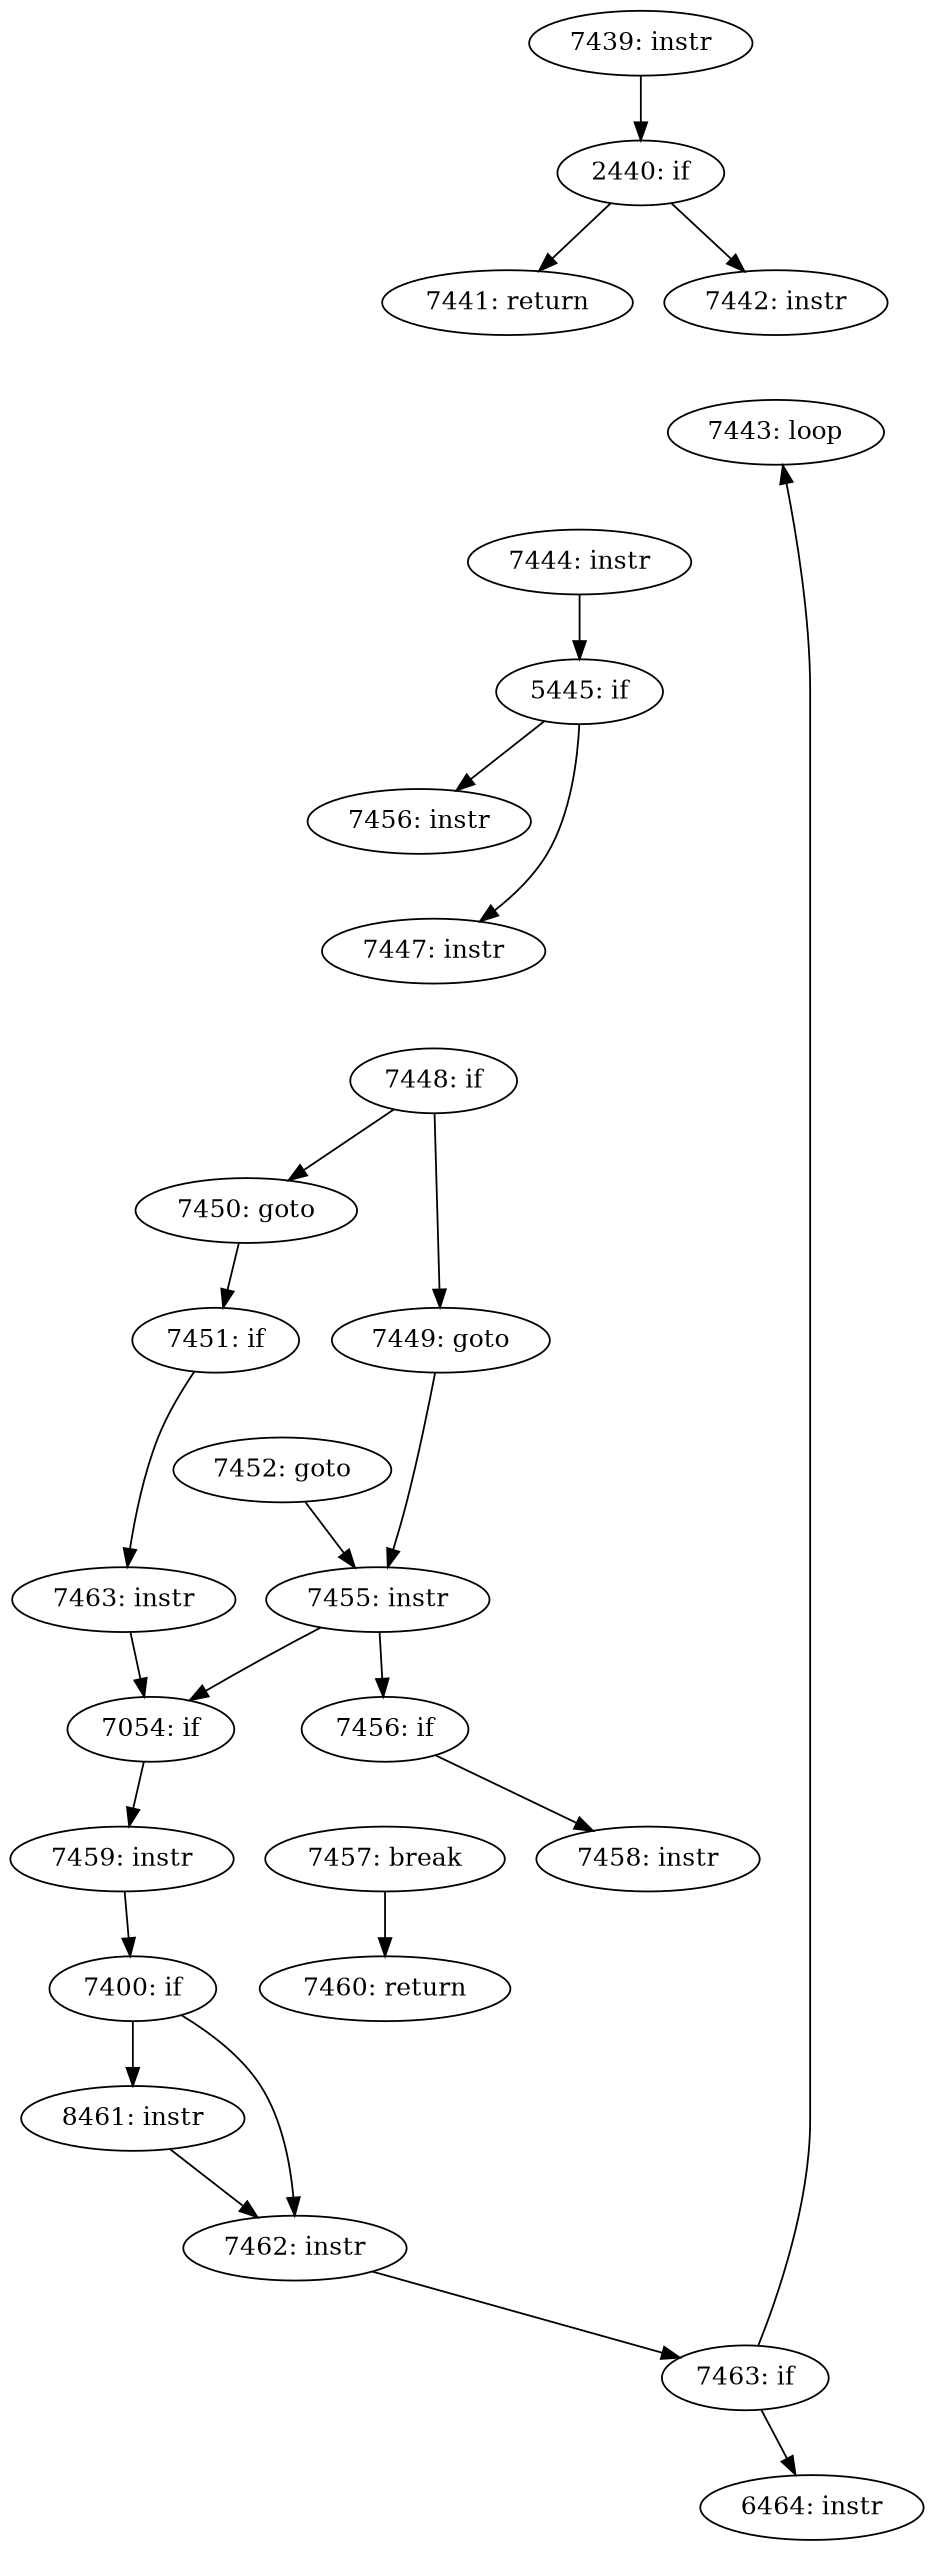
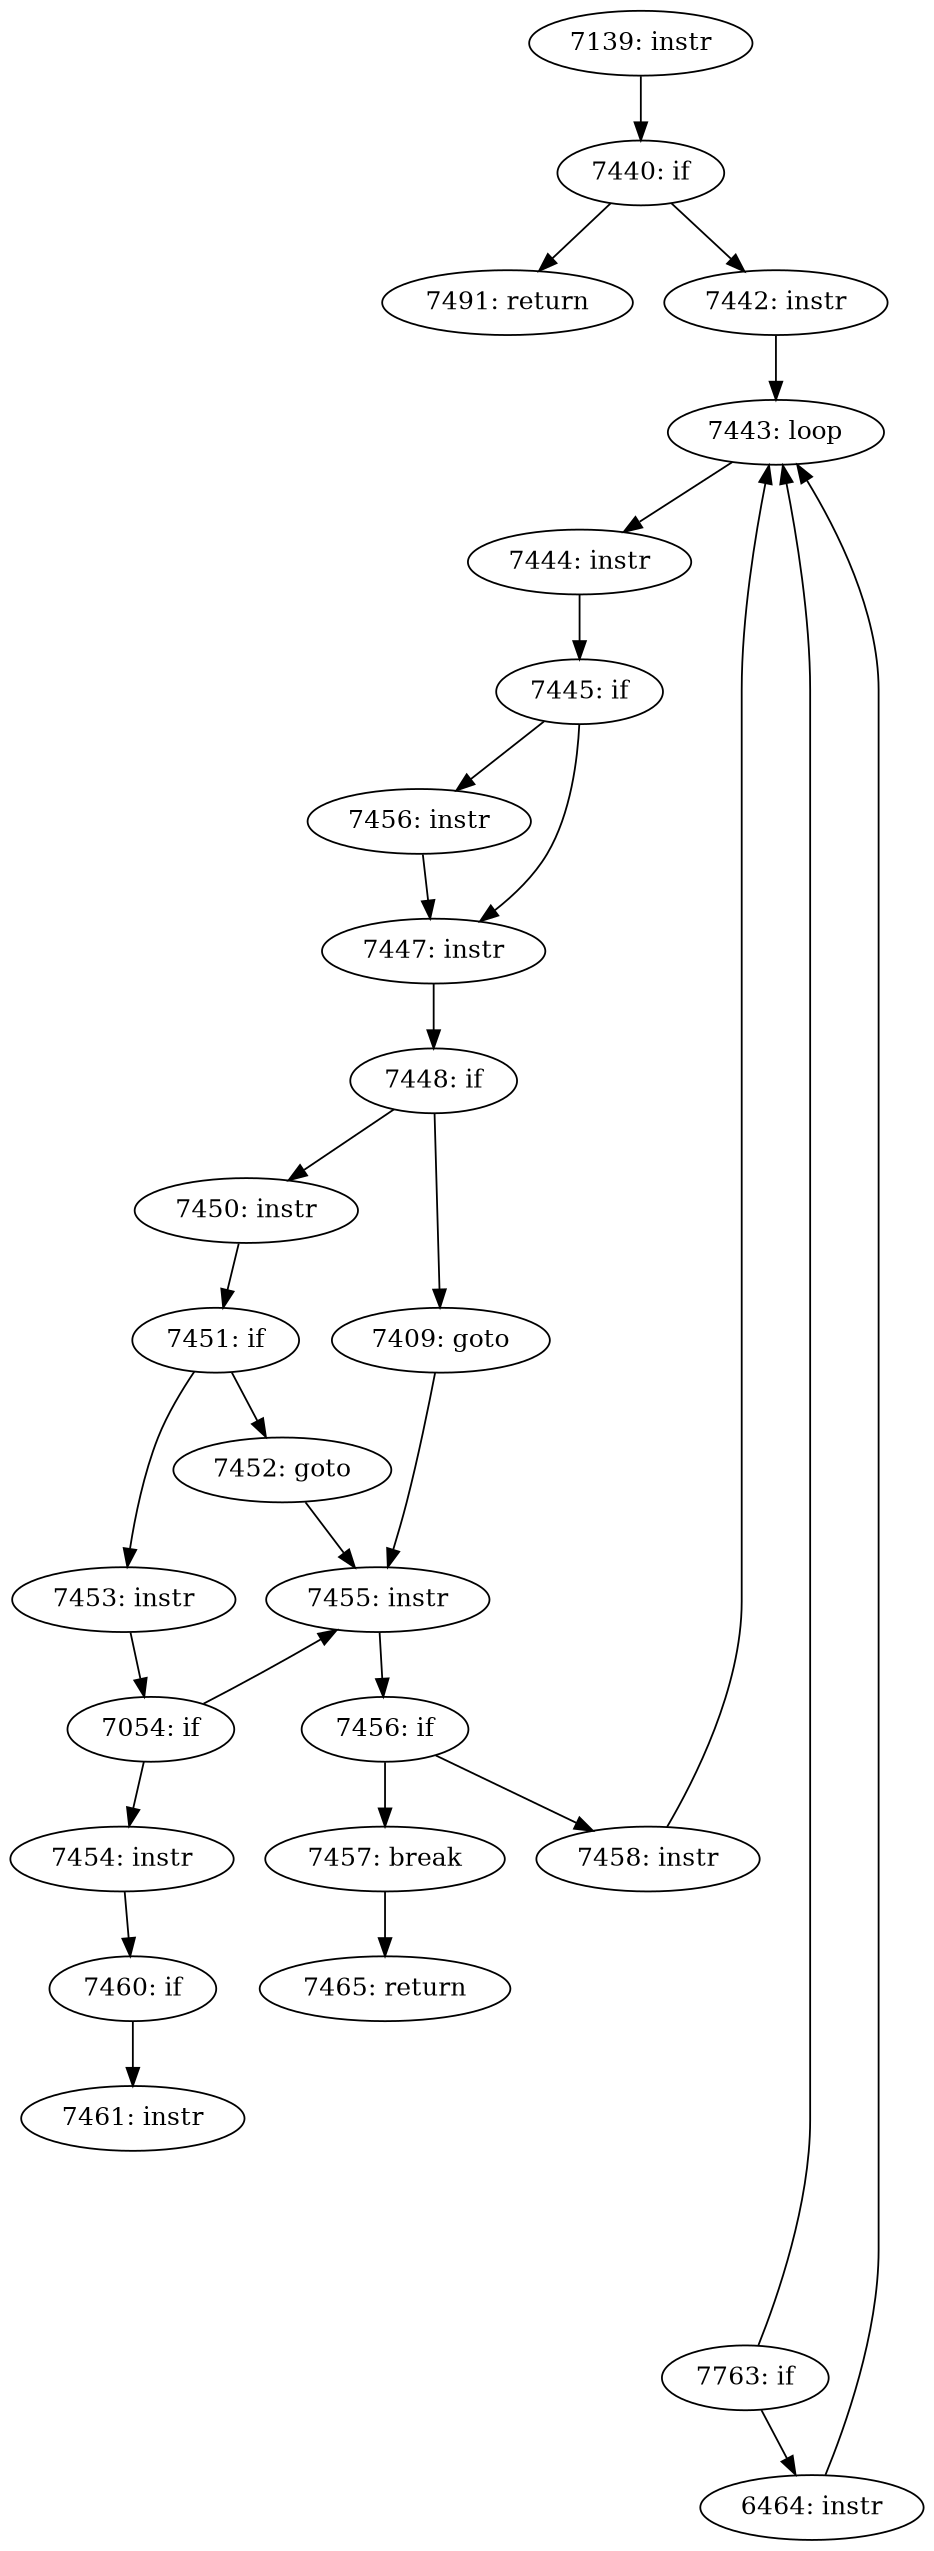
(641, 43) -> (641, 43)
(641, 173) -> (641, 173)
(508, 303) -> (508, 303)
none -> (776, 359)
none -> (686, 492)
(580, 692) -> (580, 692)
none -> (425, 877)
none -> (434, 1007)
none -> (742, 1162)
(246, 1211) -> (246, 1211)
(441, 1340) -> (441, 1340)
none -> (245, 1397)
none -> (879, 1474)
(124, 1600) -> (124, 1600)
(263, 1659) -> (263, 1672)
none -> (385, 1785)
(122, 1859) -> (122, 1859)
(133, 1989) -> (133, 1989)
(385, 1989) -> (385, 1989)
(133, 2118) -> (133, 2118)
(295, 2248) -> none
(745, 2378) -> (745, 2378)
